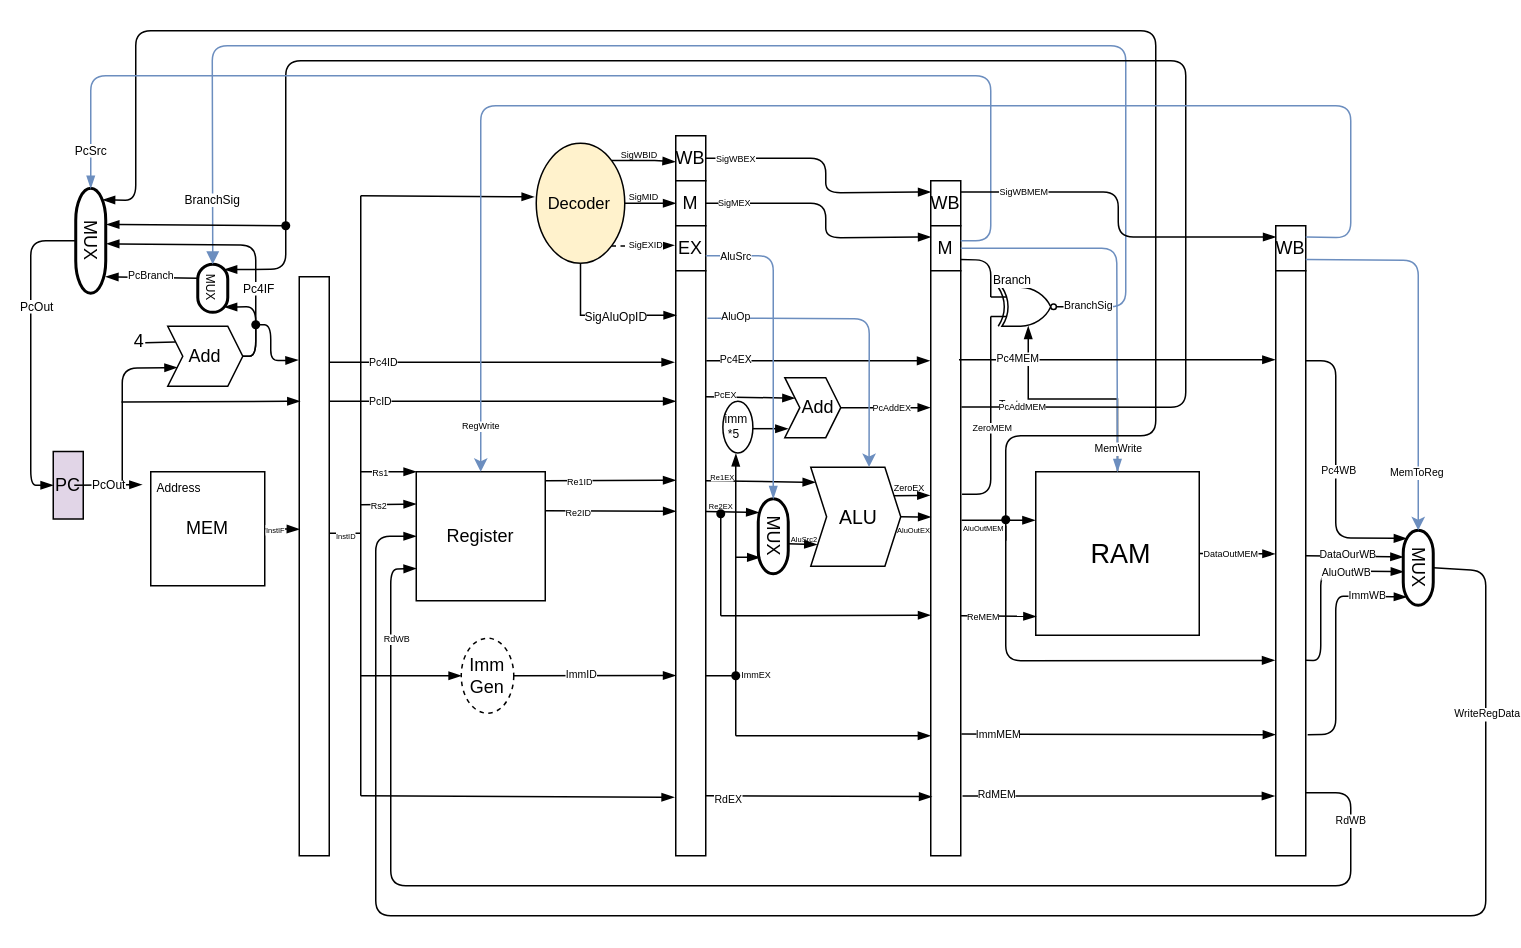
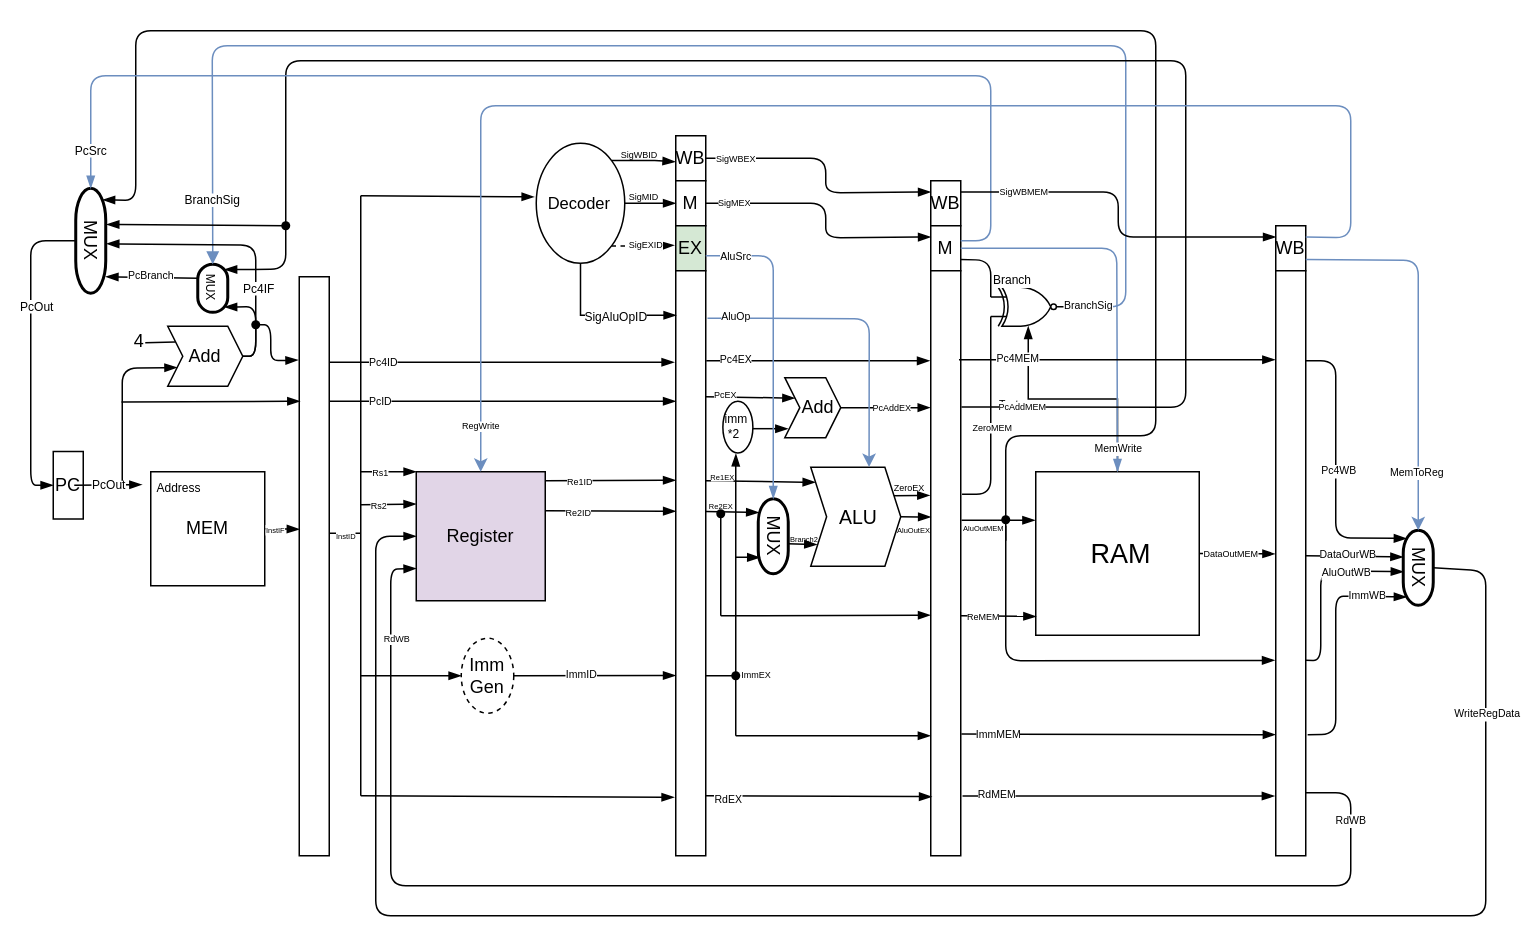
(581, 203) -> (581, 203)
(691, 248) -> (691, 248)
(734, 427) -> (734, 427)
(68, 485) -> (68, 485)
(481, 536) -> (481, 536)
(805, 538) -> (805, 538)
